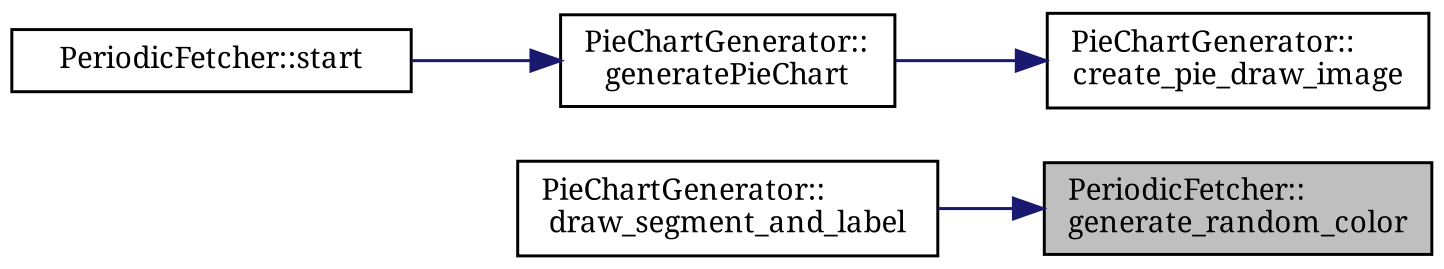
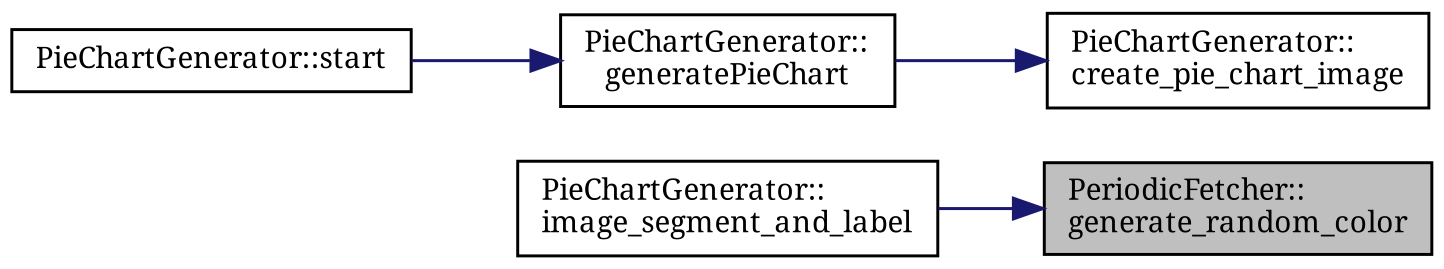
(212, 61) -> (212, 61)
(1238, 61) -> (1238, 61)
(728, 209) -> (728, 209)
